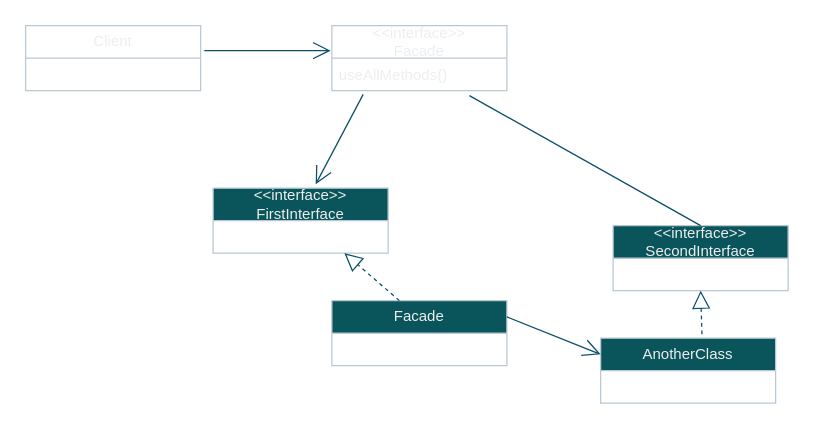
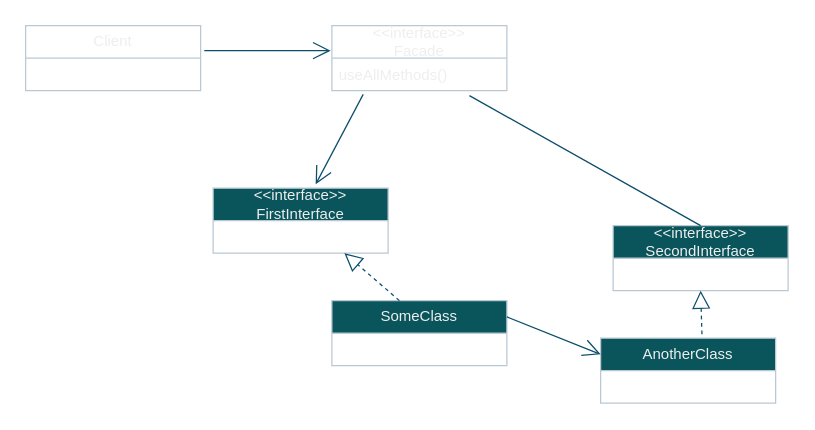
(419, 317) -> (419, 317)
